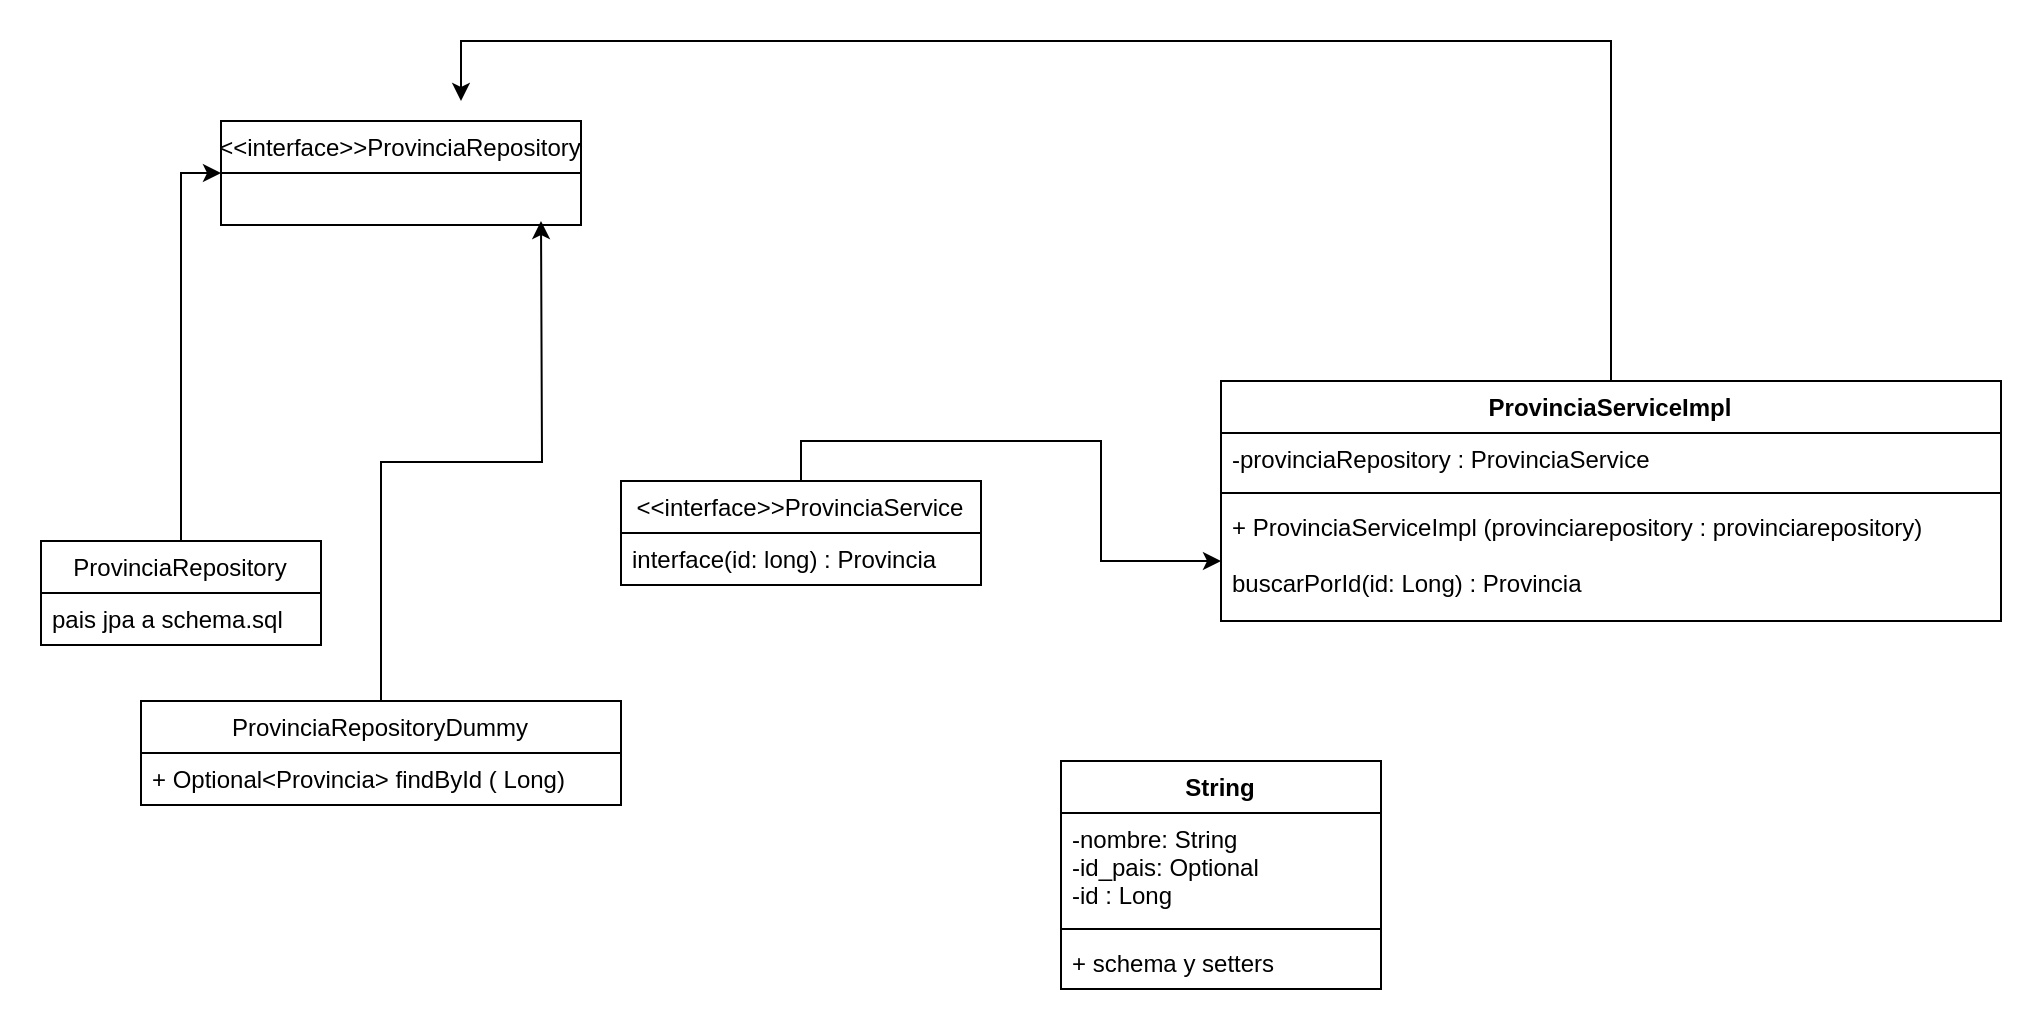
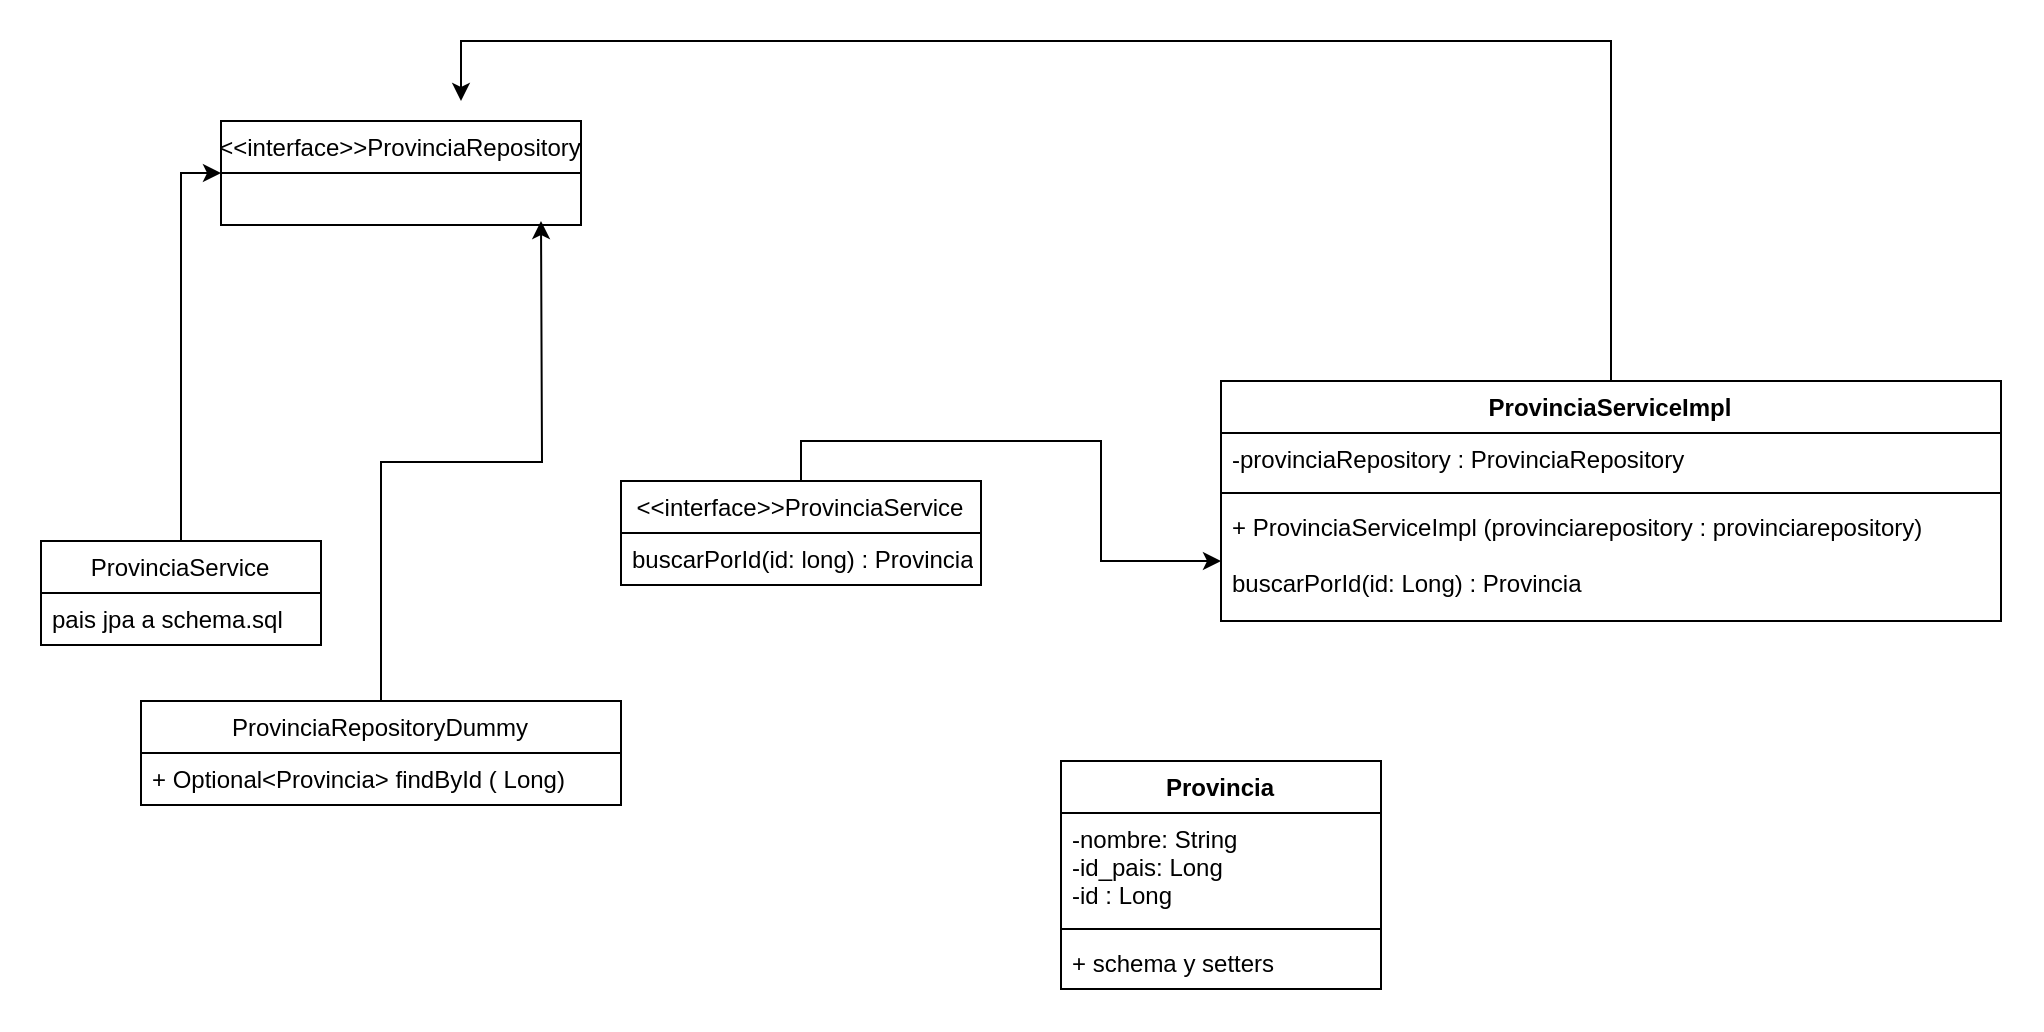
(1466, 460) -> (1486, 460)
(809, 560) -> (826, 560)
(180, 568) -> (180, 568)
(1220, 788) -> (1220, 788)
(1163, 840) -> (1163, 840)
